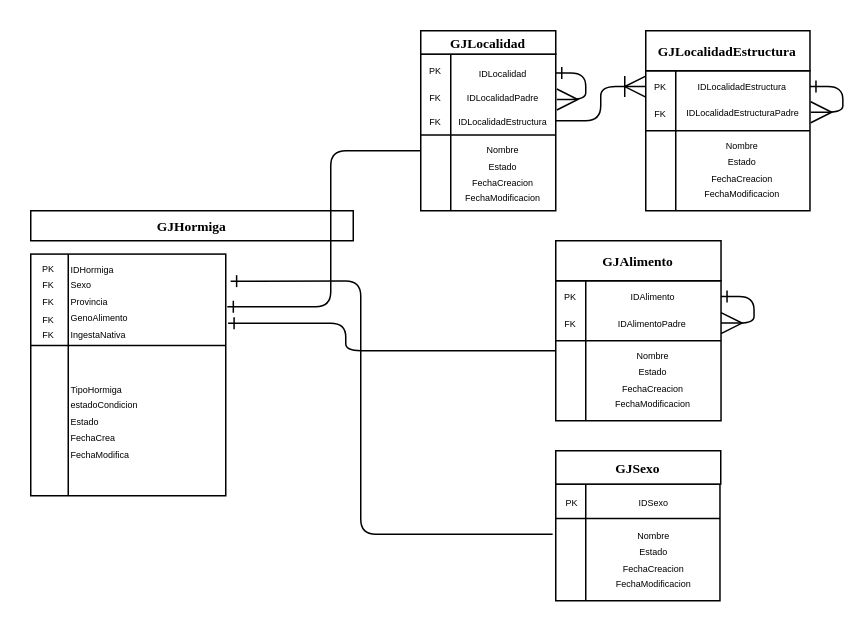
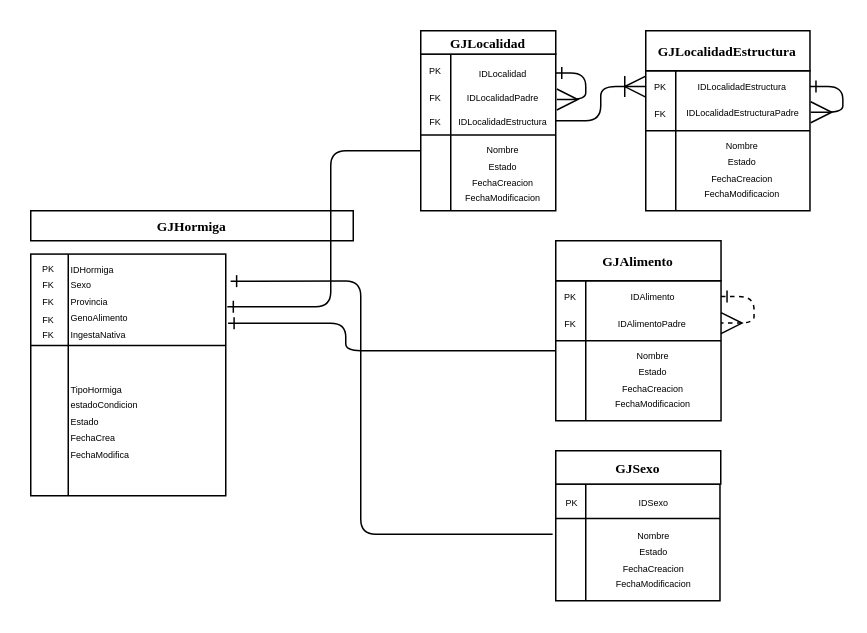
(754, 312) -> (754, 312)
